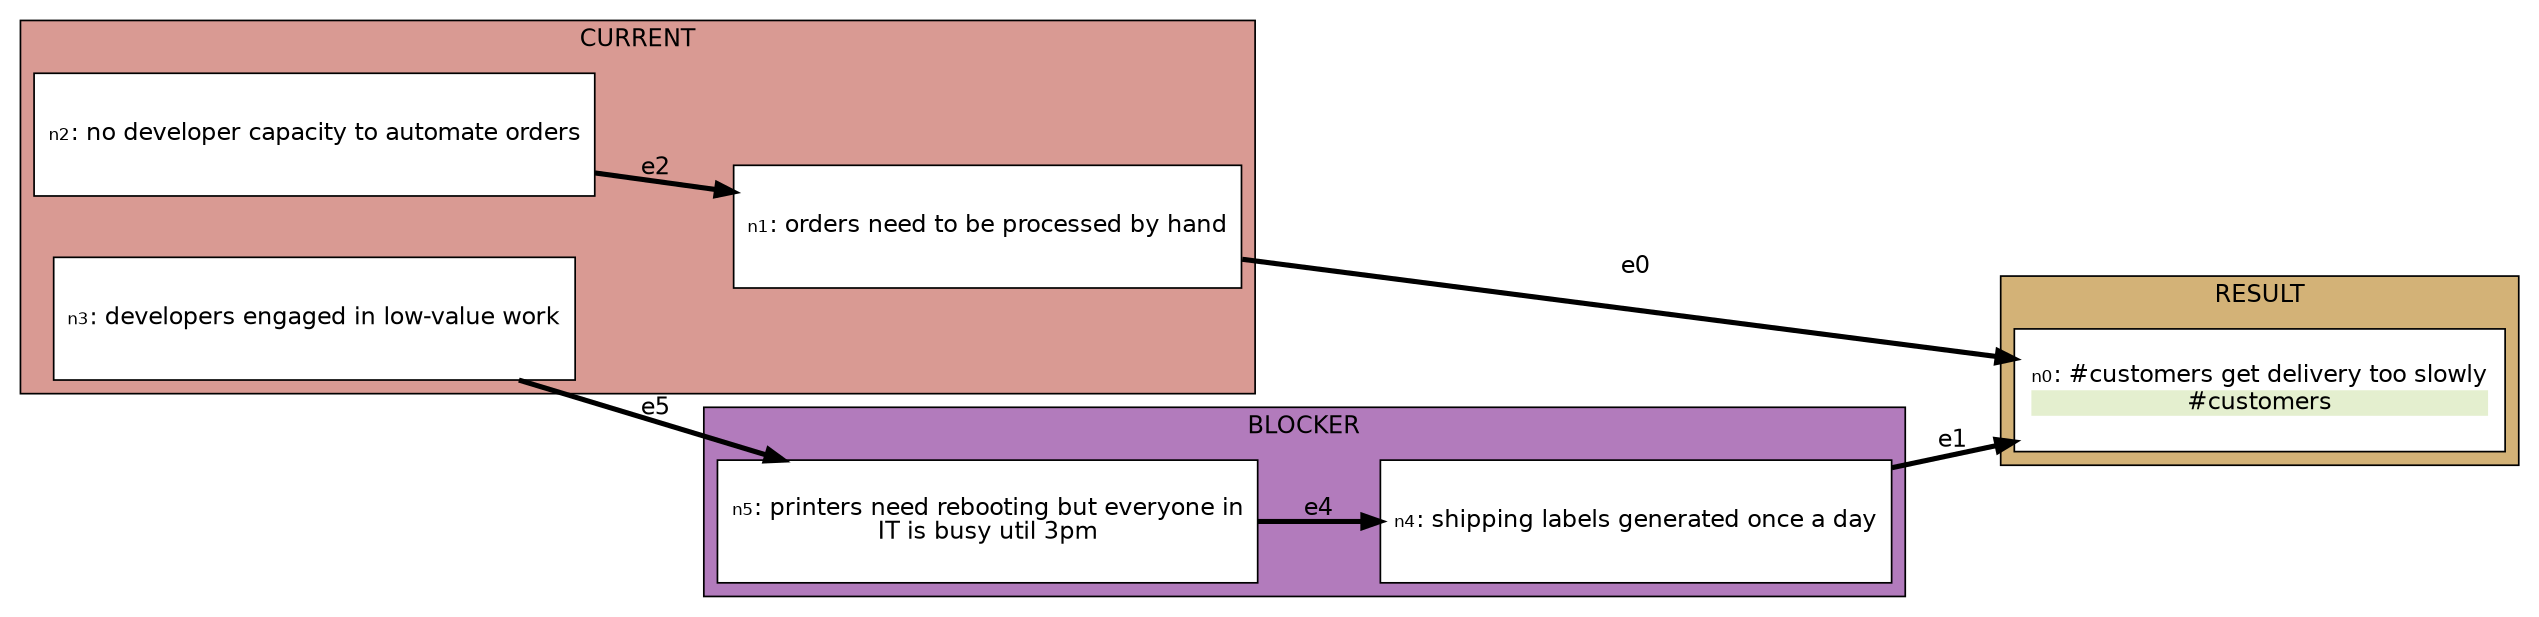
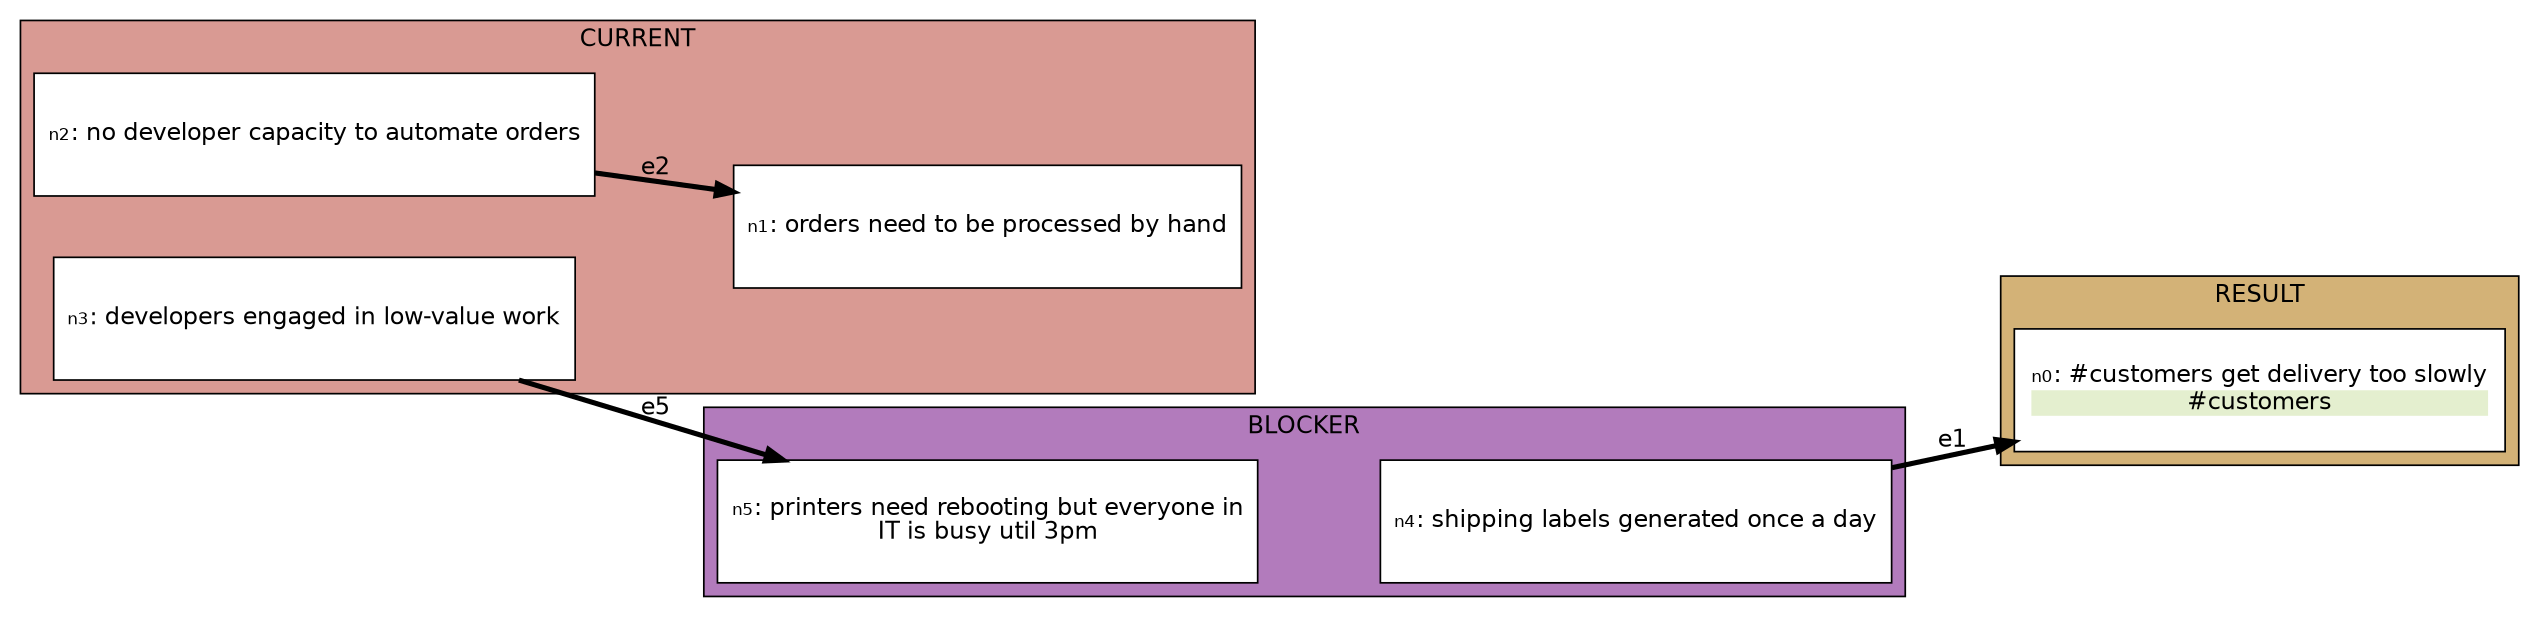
(1620, 308) -> none
(1310, 521) -> none
